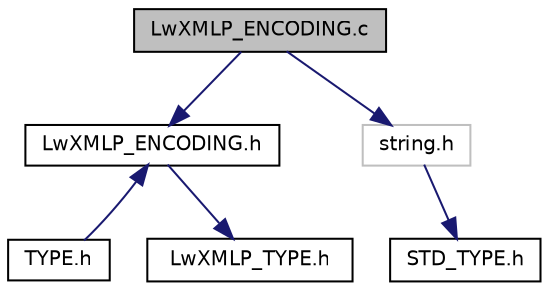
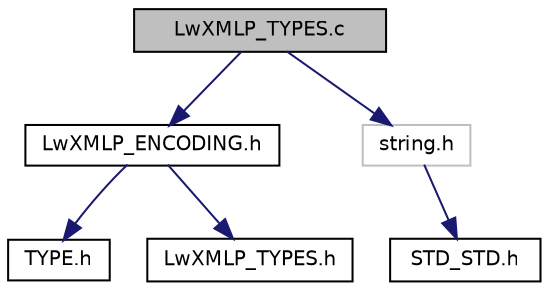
(260, 30) -> (260, 30)
(111, 212) -> (100, 193)
(250, 260) -> (250, 260)
(465, 260) -> (465, 260)
